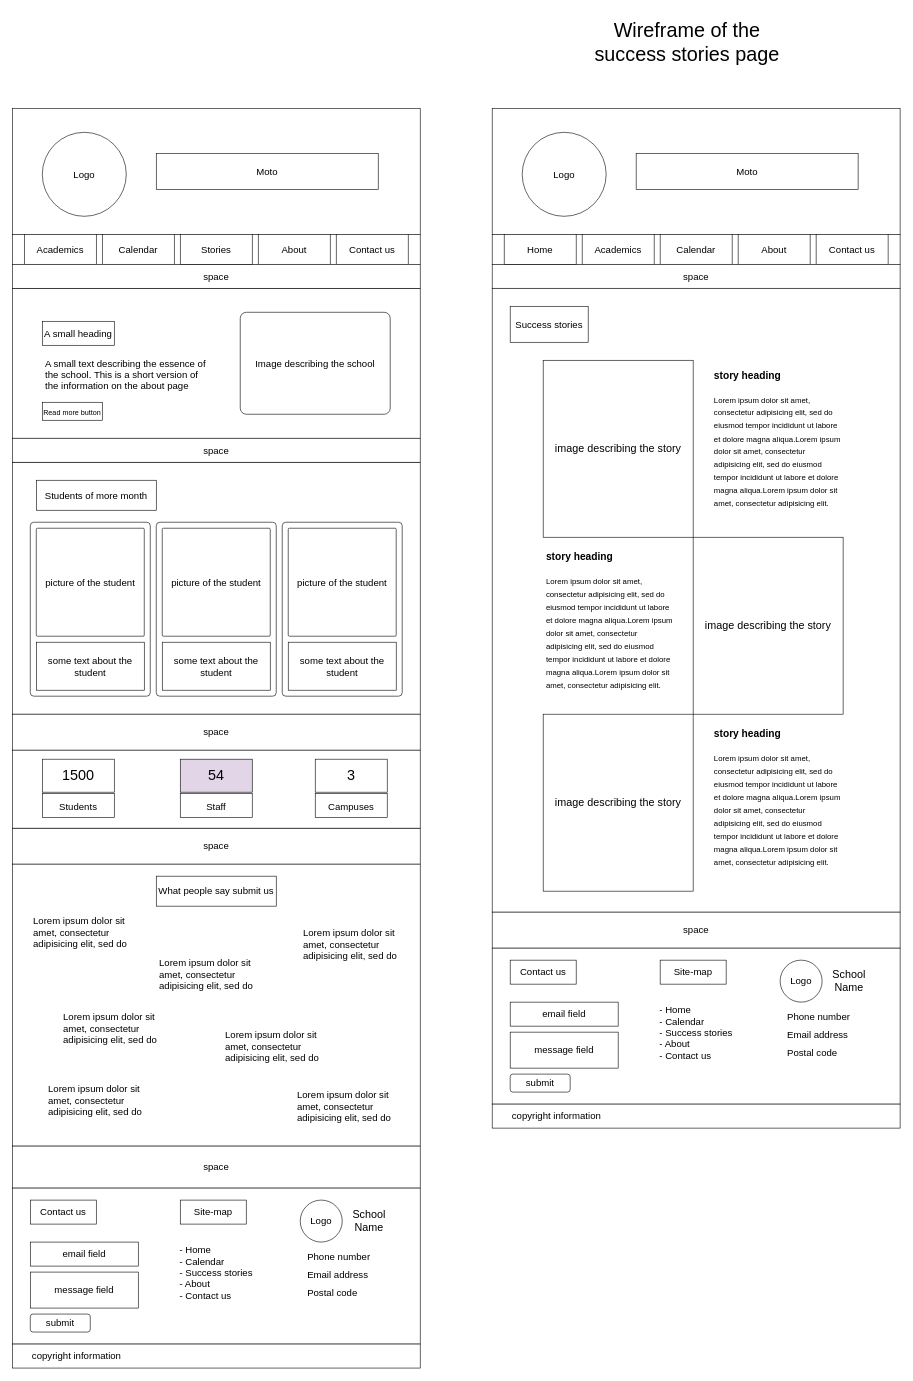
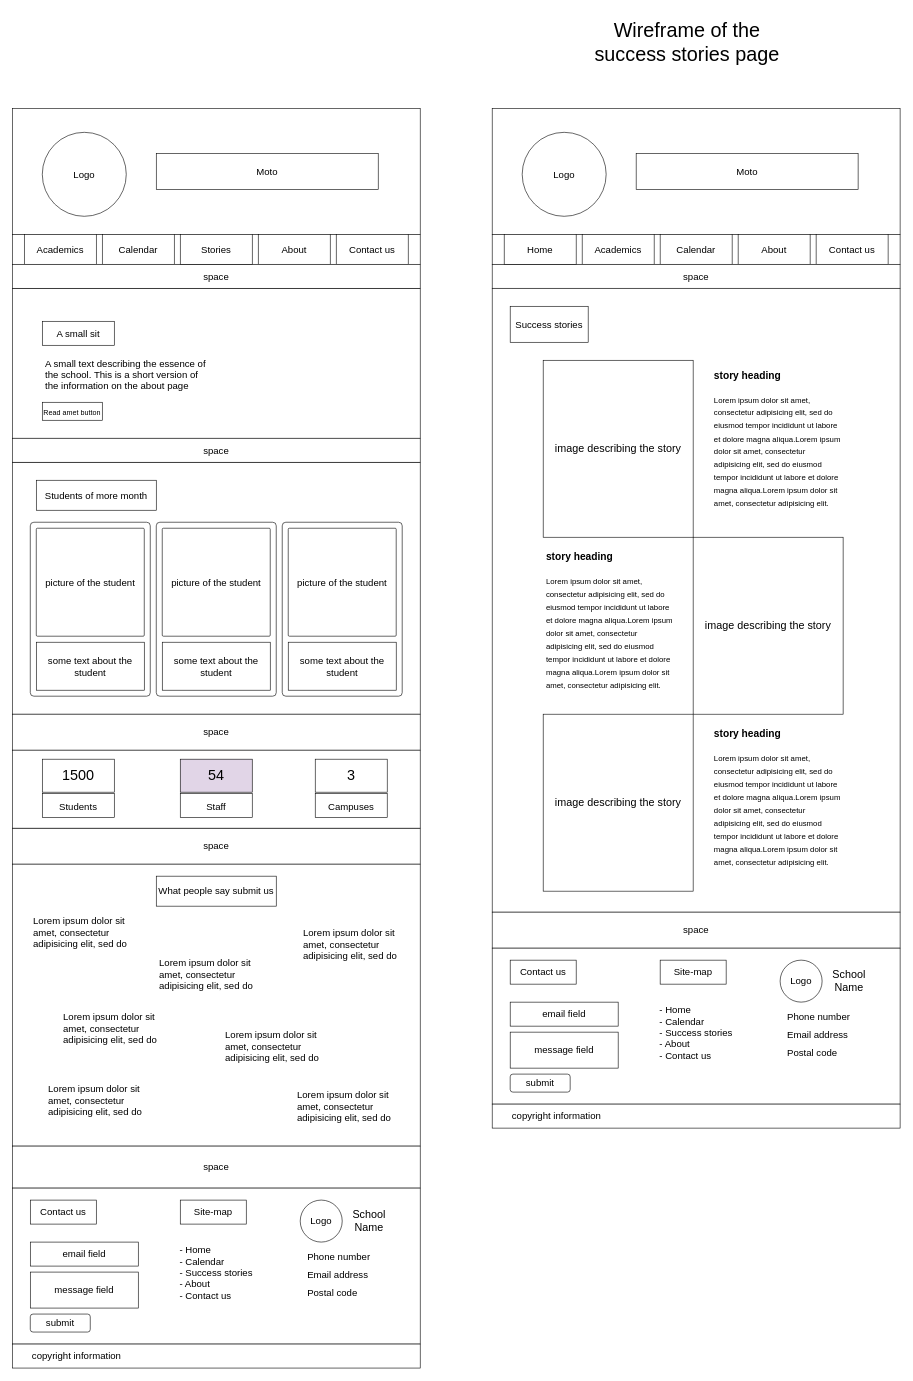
(78, 333) -> (78, 333)
(315, 363) -> none
(72, 411) -> (72, 411)
